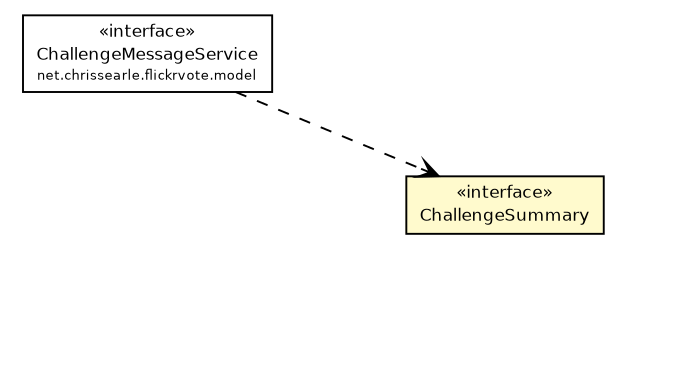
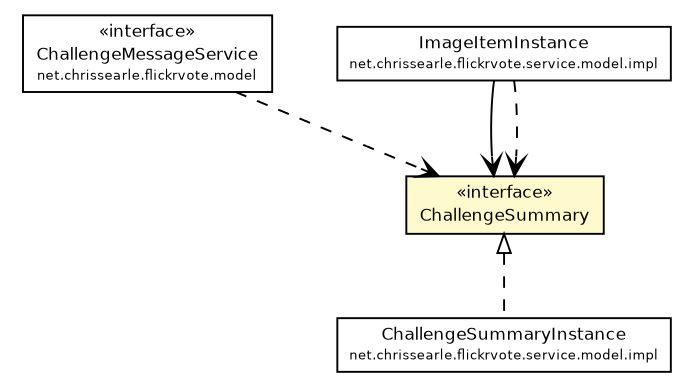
none -> (504, 54)
none -> (504, 345)
